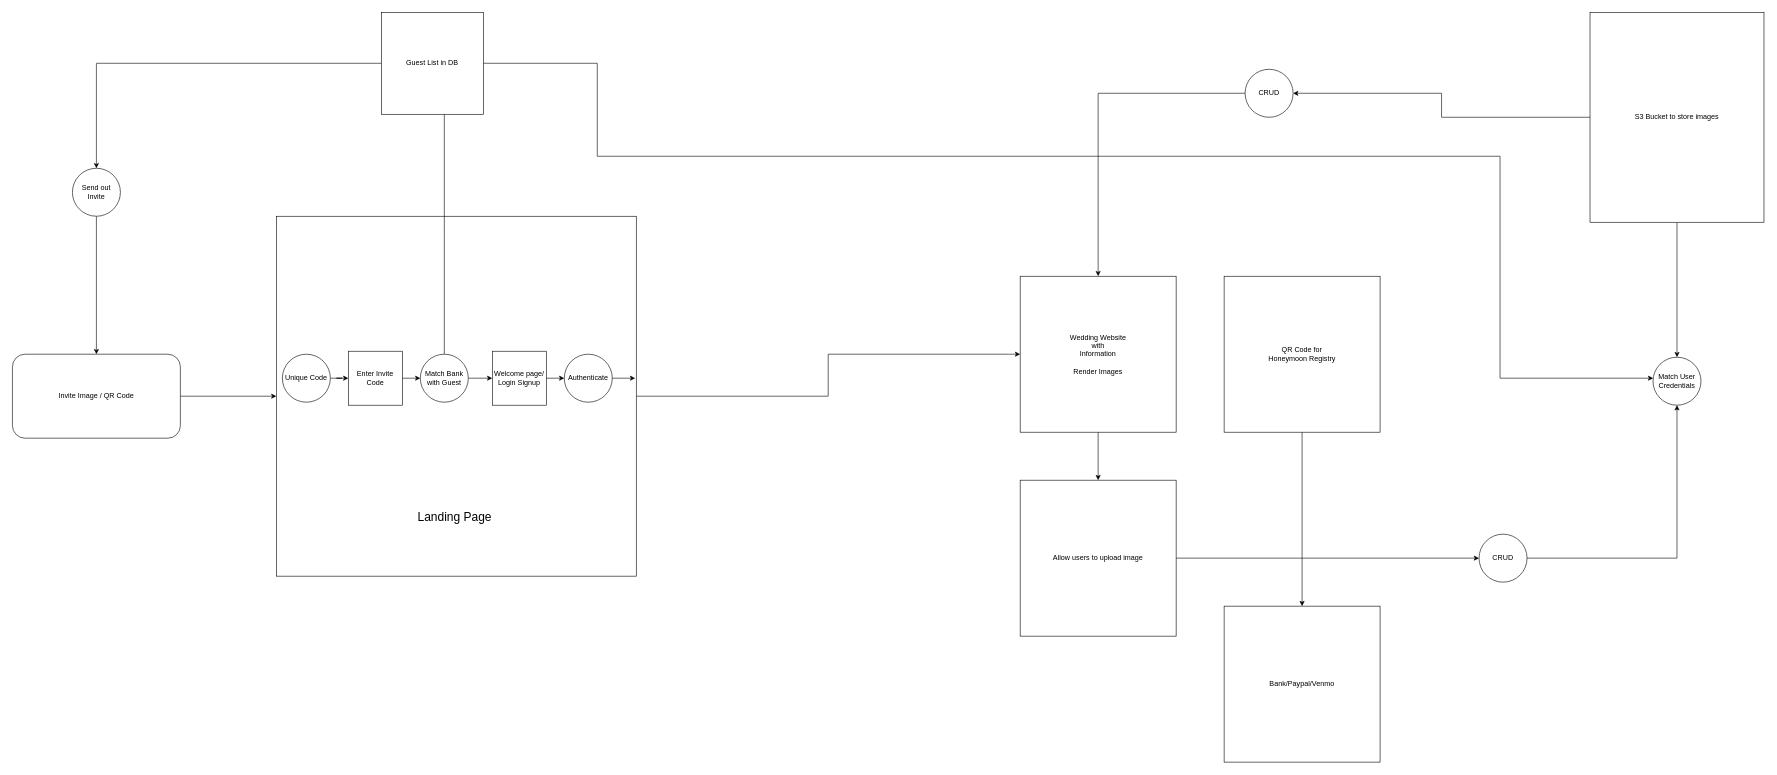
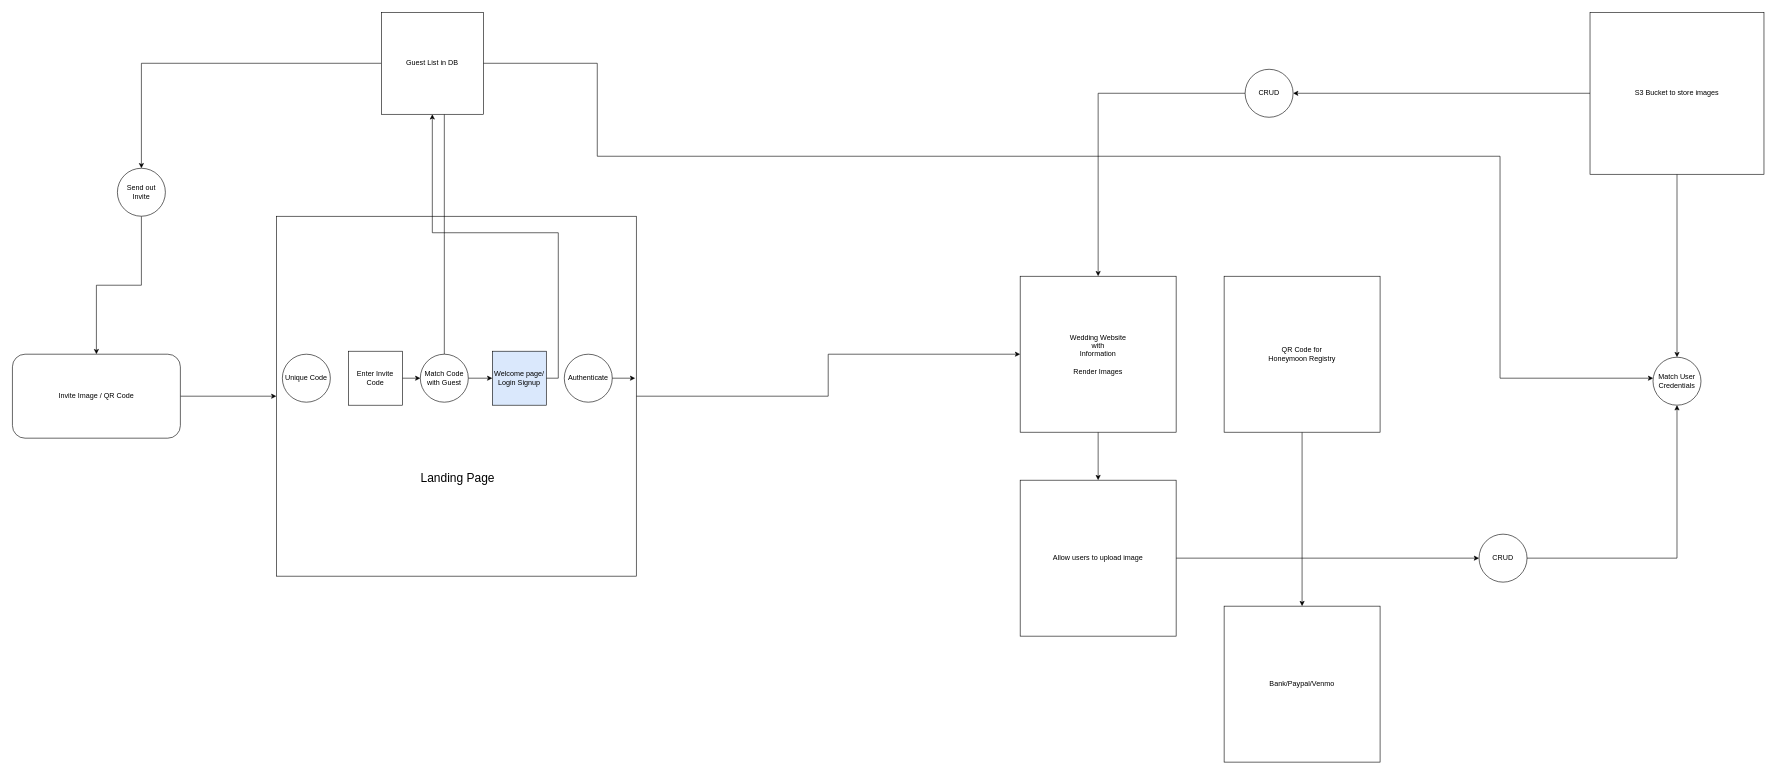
(1677, 117) -> (1677, 93)
(96, 192) -> (141, 192)
(339, 378) -> none
(444, 378) -> (444, 378)
(519, 378) -> (519, 378)
(558, 378) -> (558, 377)
(455, 516) -> (458, 477)
